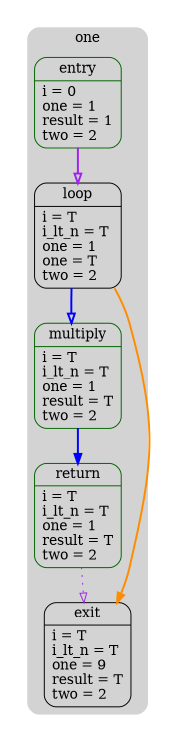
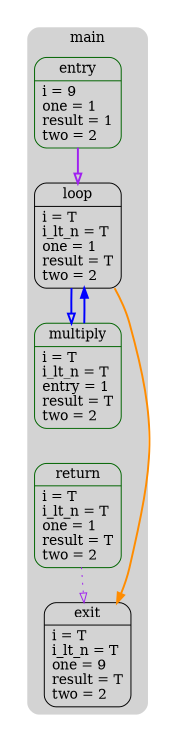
(88, 38) -> (88, 38)
(59, 92) -> (59, 92)
(70, 261) -> (78, 261)
(70, 387) -> (76, 387)
(78, 441) -> (84, 311)
